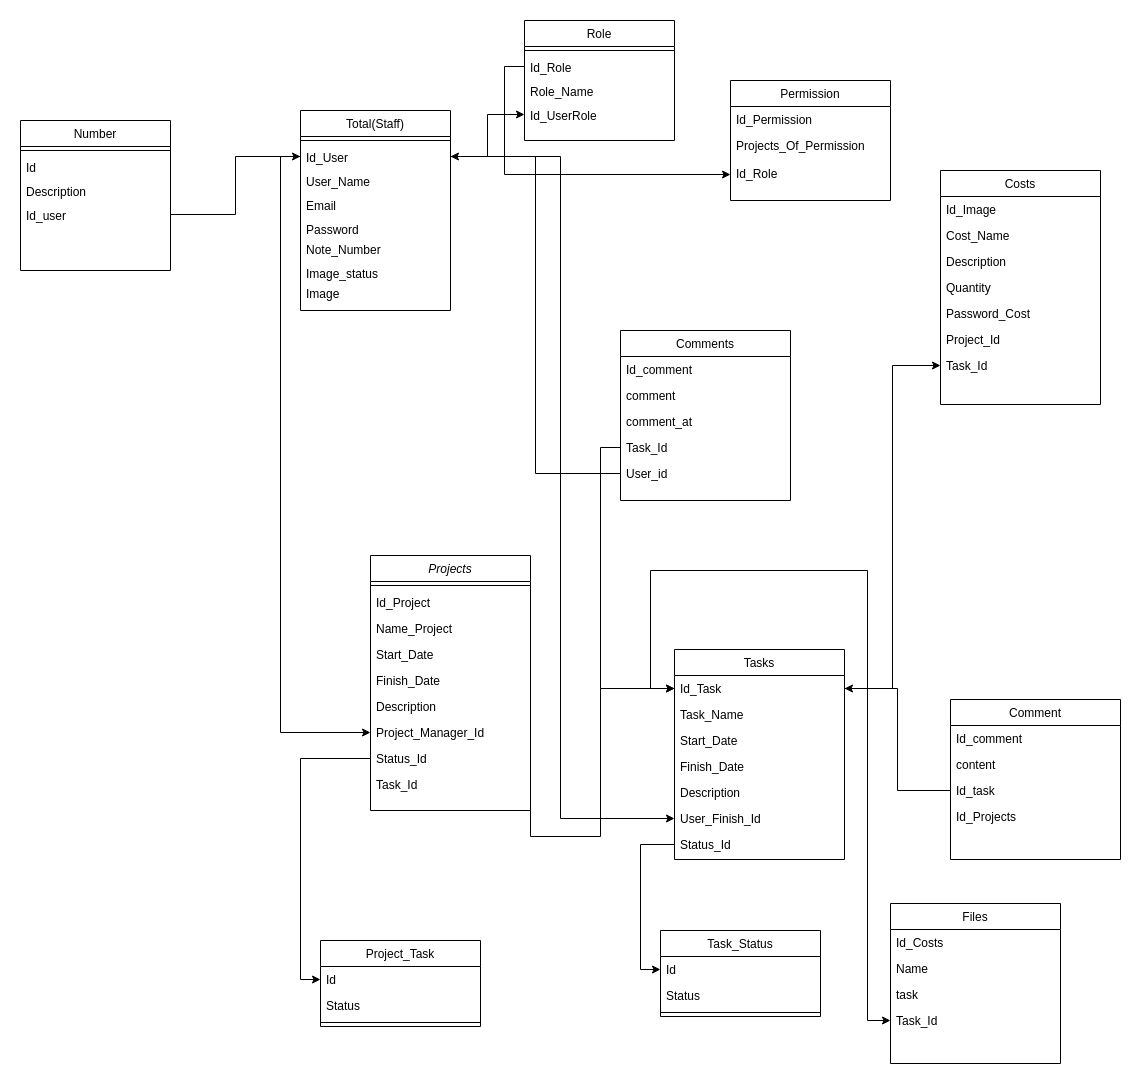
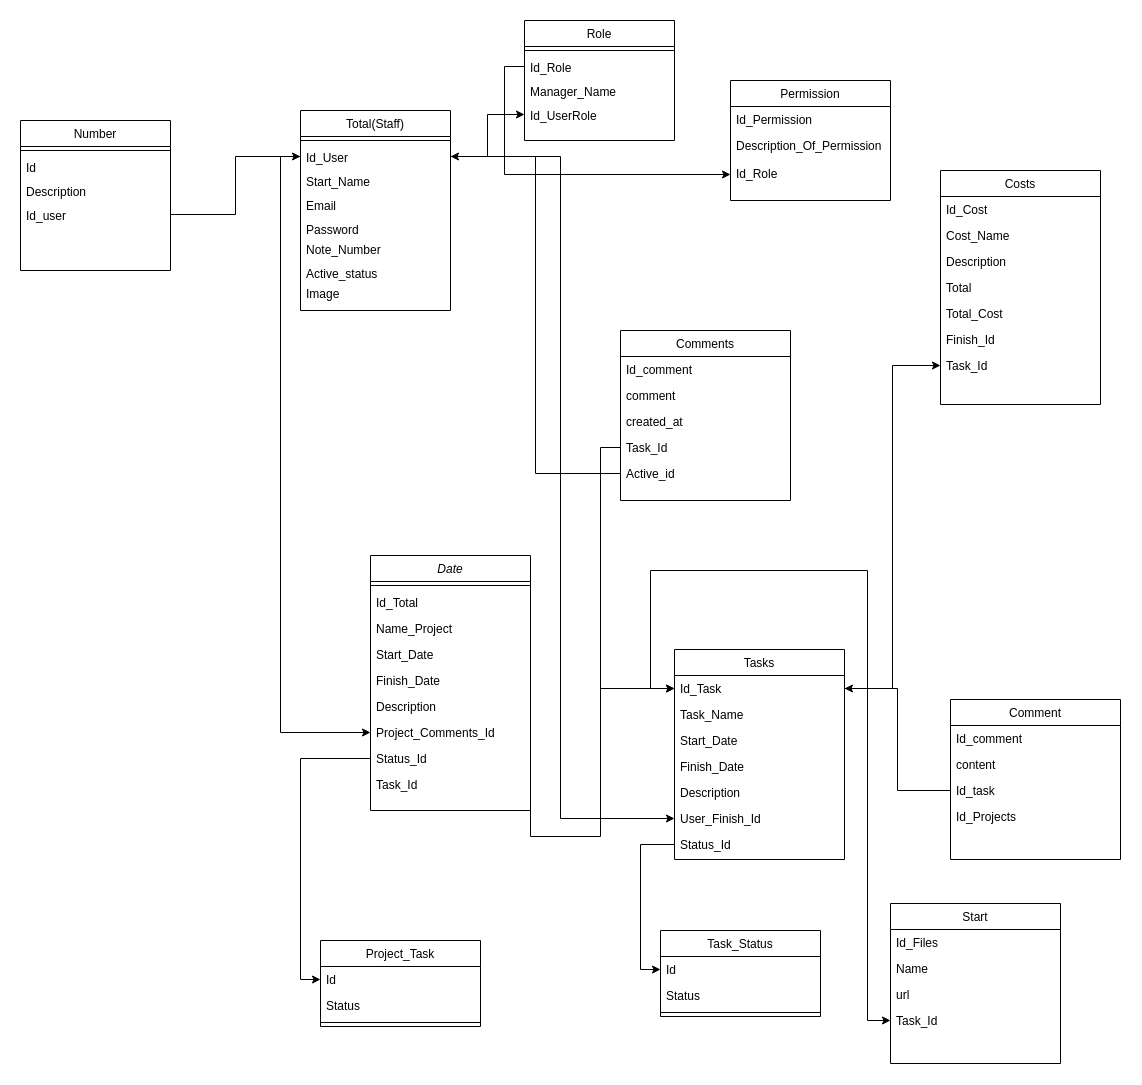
(559, 92) -> (570, 92)
(807, 146) -> (814, 146)
(336, 182) -> (340, 182)
(973, 210) -> (970, 210)
(346, 274) -> (348, 274)
(971, 288) -> (961, 288)
(990, 314) -> (978, 314)
(980, 340) -> (973, 340)
(660, 422) -> (660, 422)
(648, 474) -> (653, 474)
(450, 569) -> (450, 569)
(410, 603) -> (401, 603)
(436, 733) -> (440, 733)
(975, 917) -> (975, 917)
(923, 943) -> (920, 943)
(909, 995) -> (905, 995)
